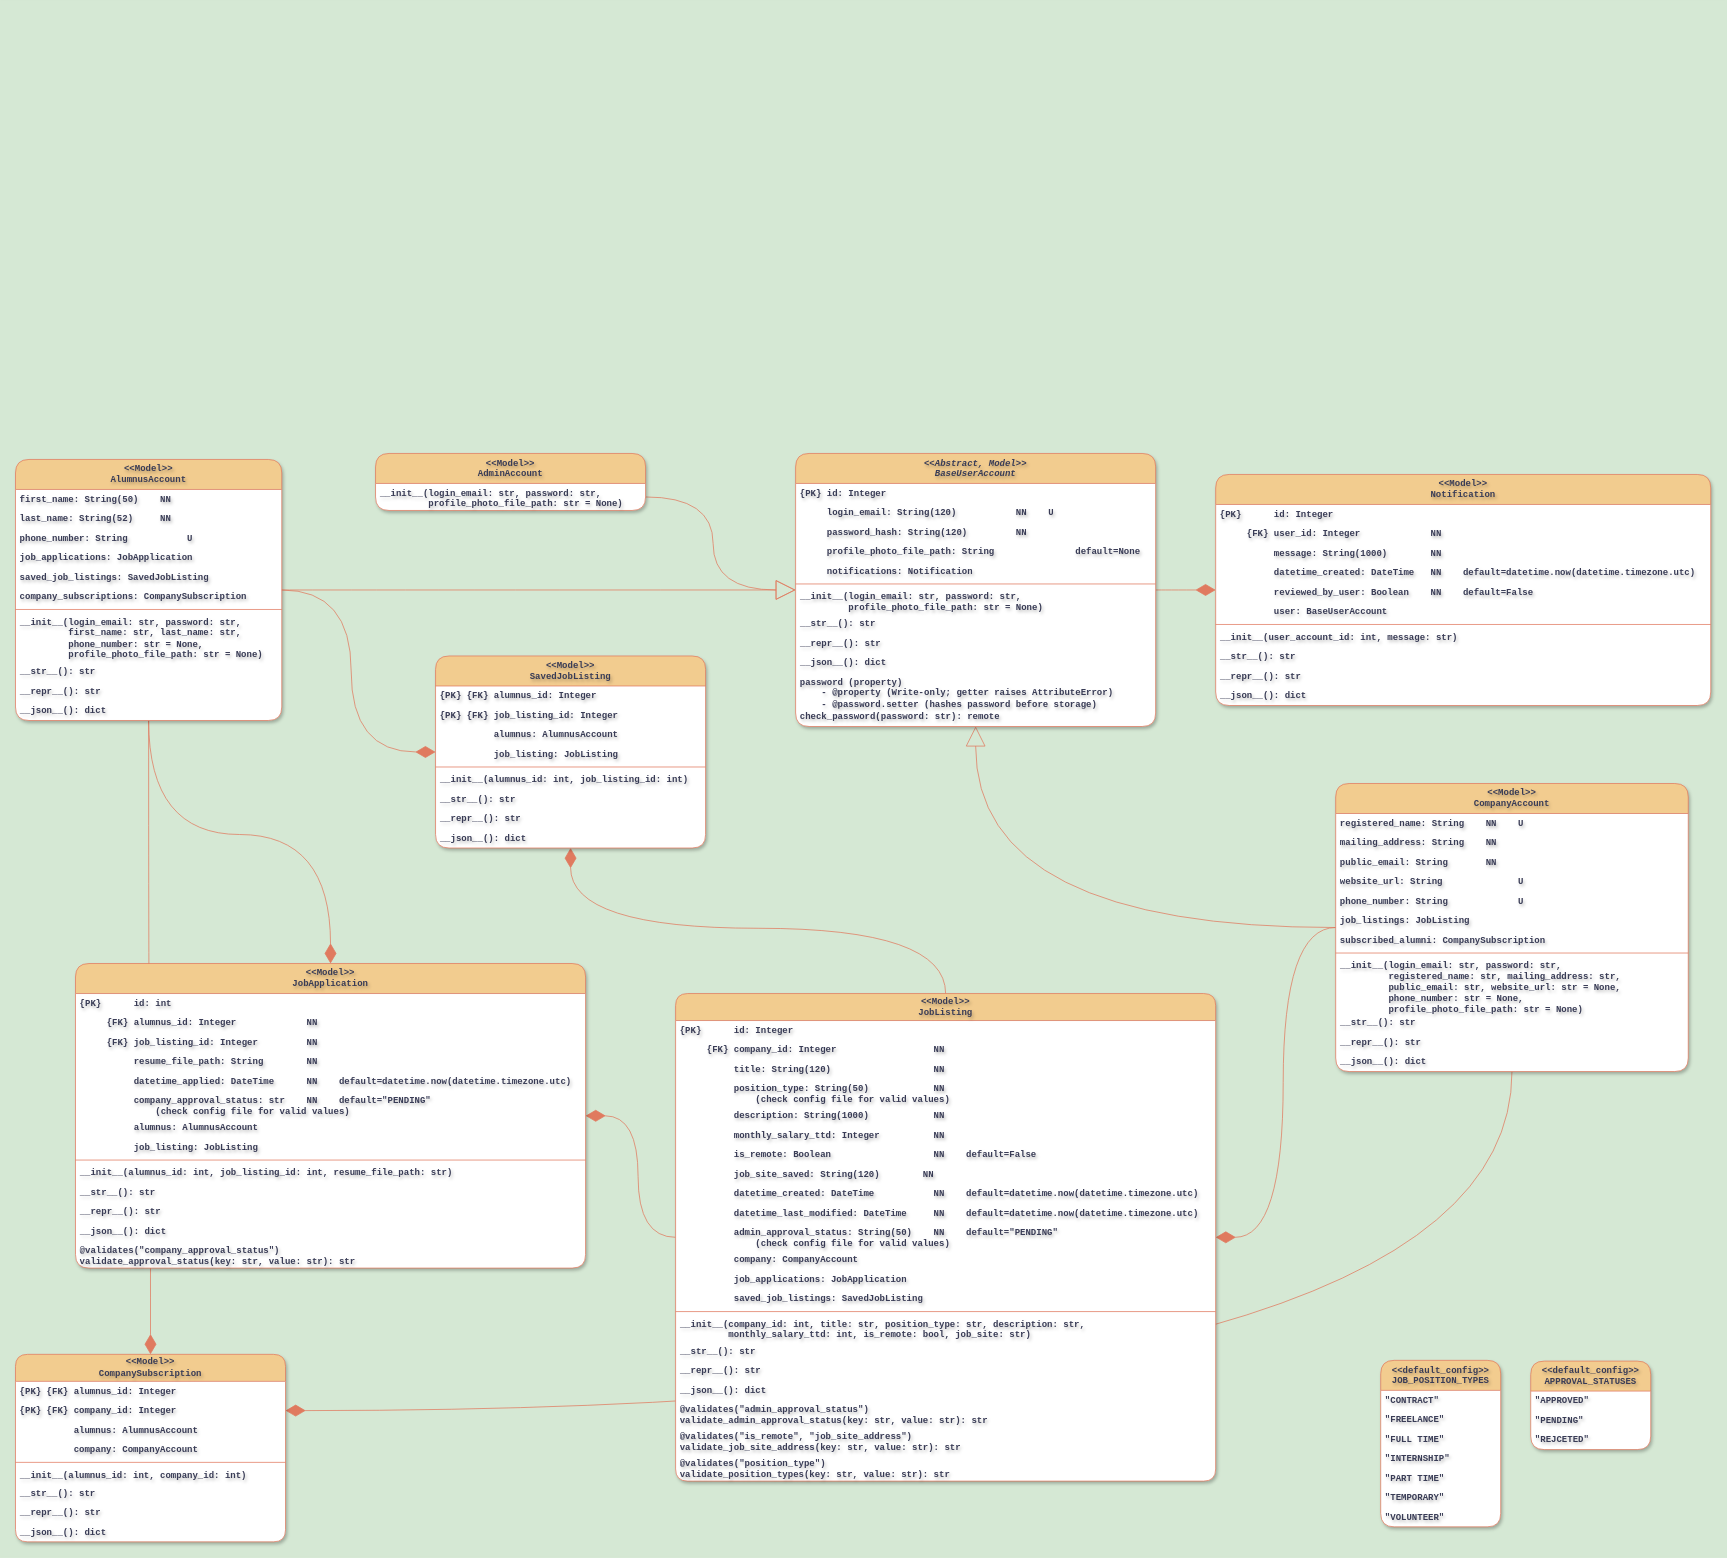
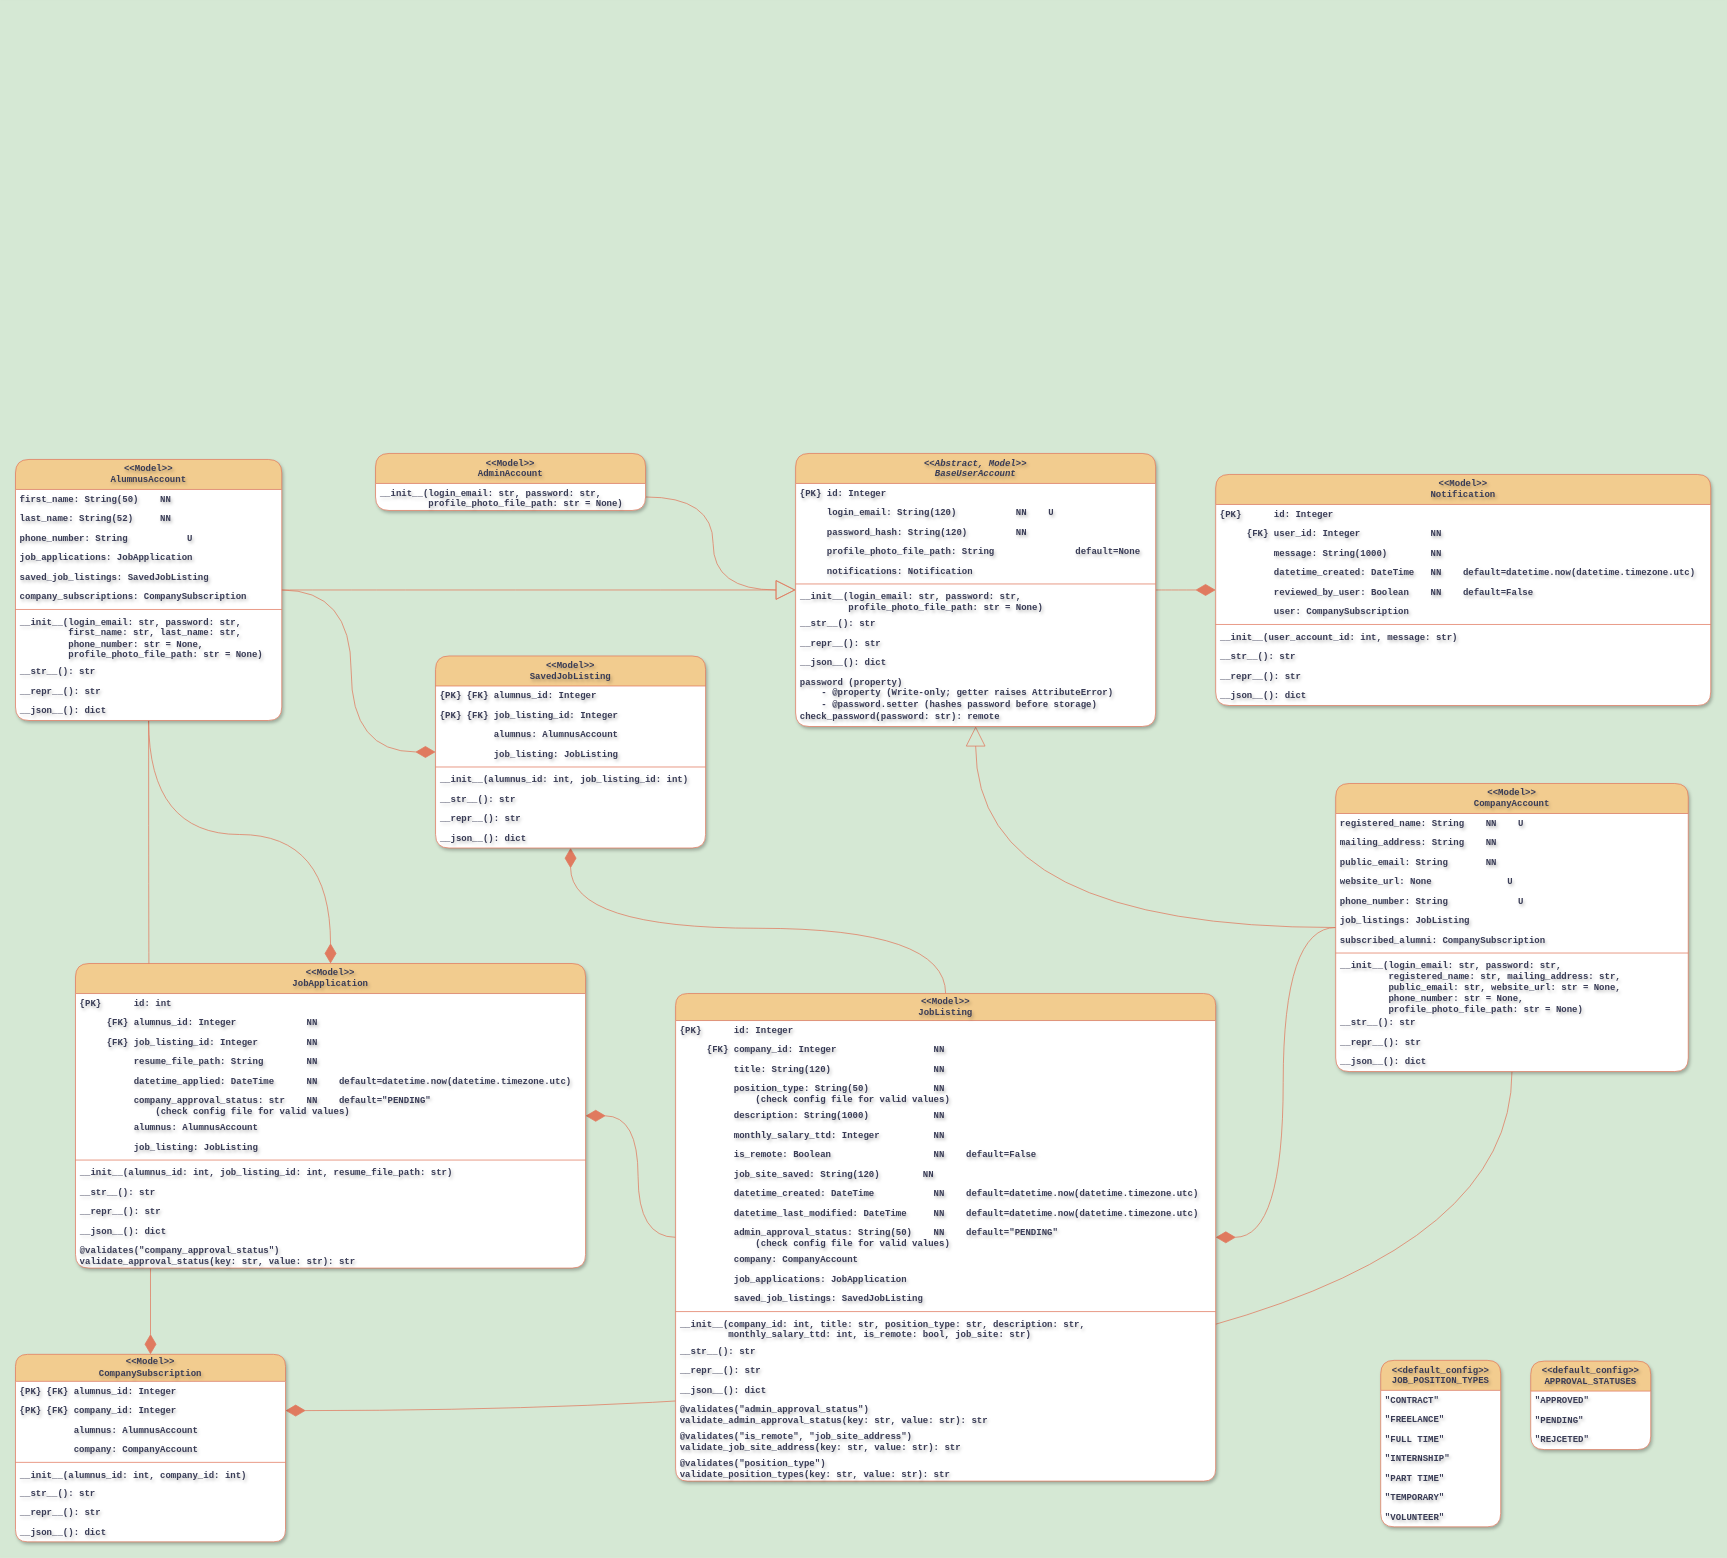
(1270, 613) -> (1278, 613)
(1412, 883) -> (1408, 883)
